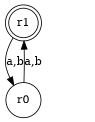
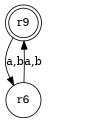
(23, 23) -> (23, 23)
(23, 100) -> (23, 100)
